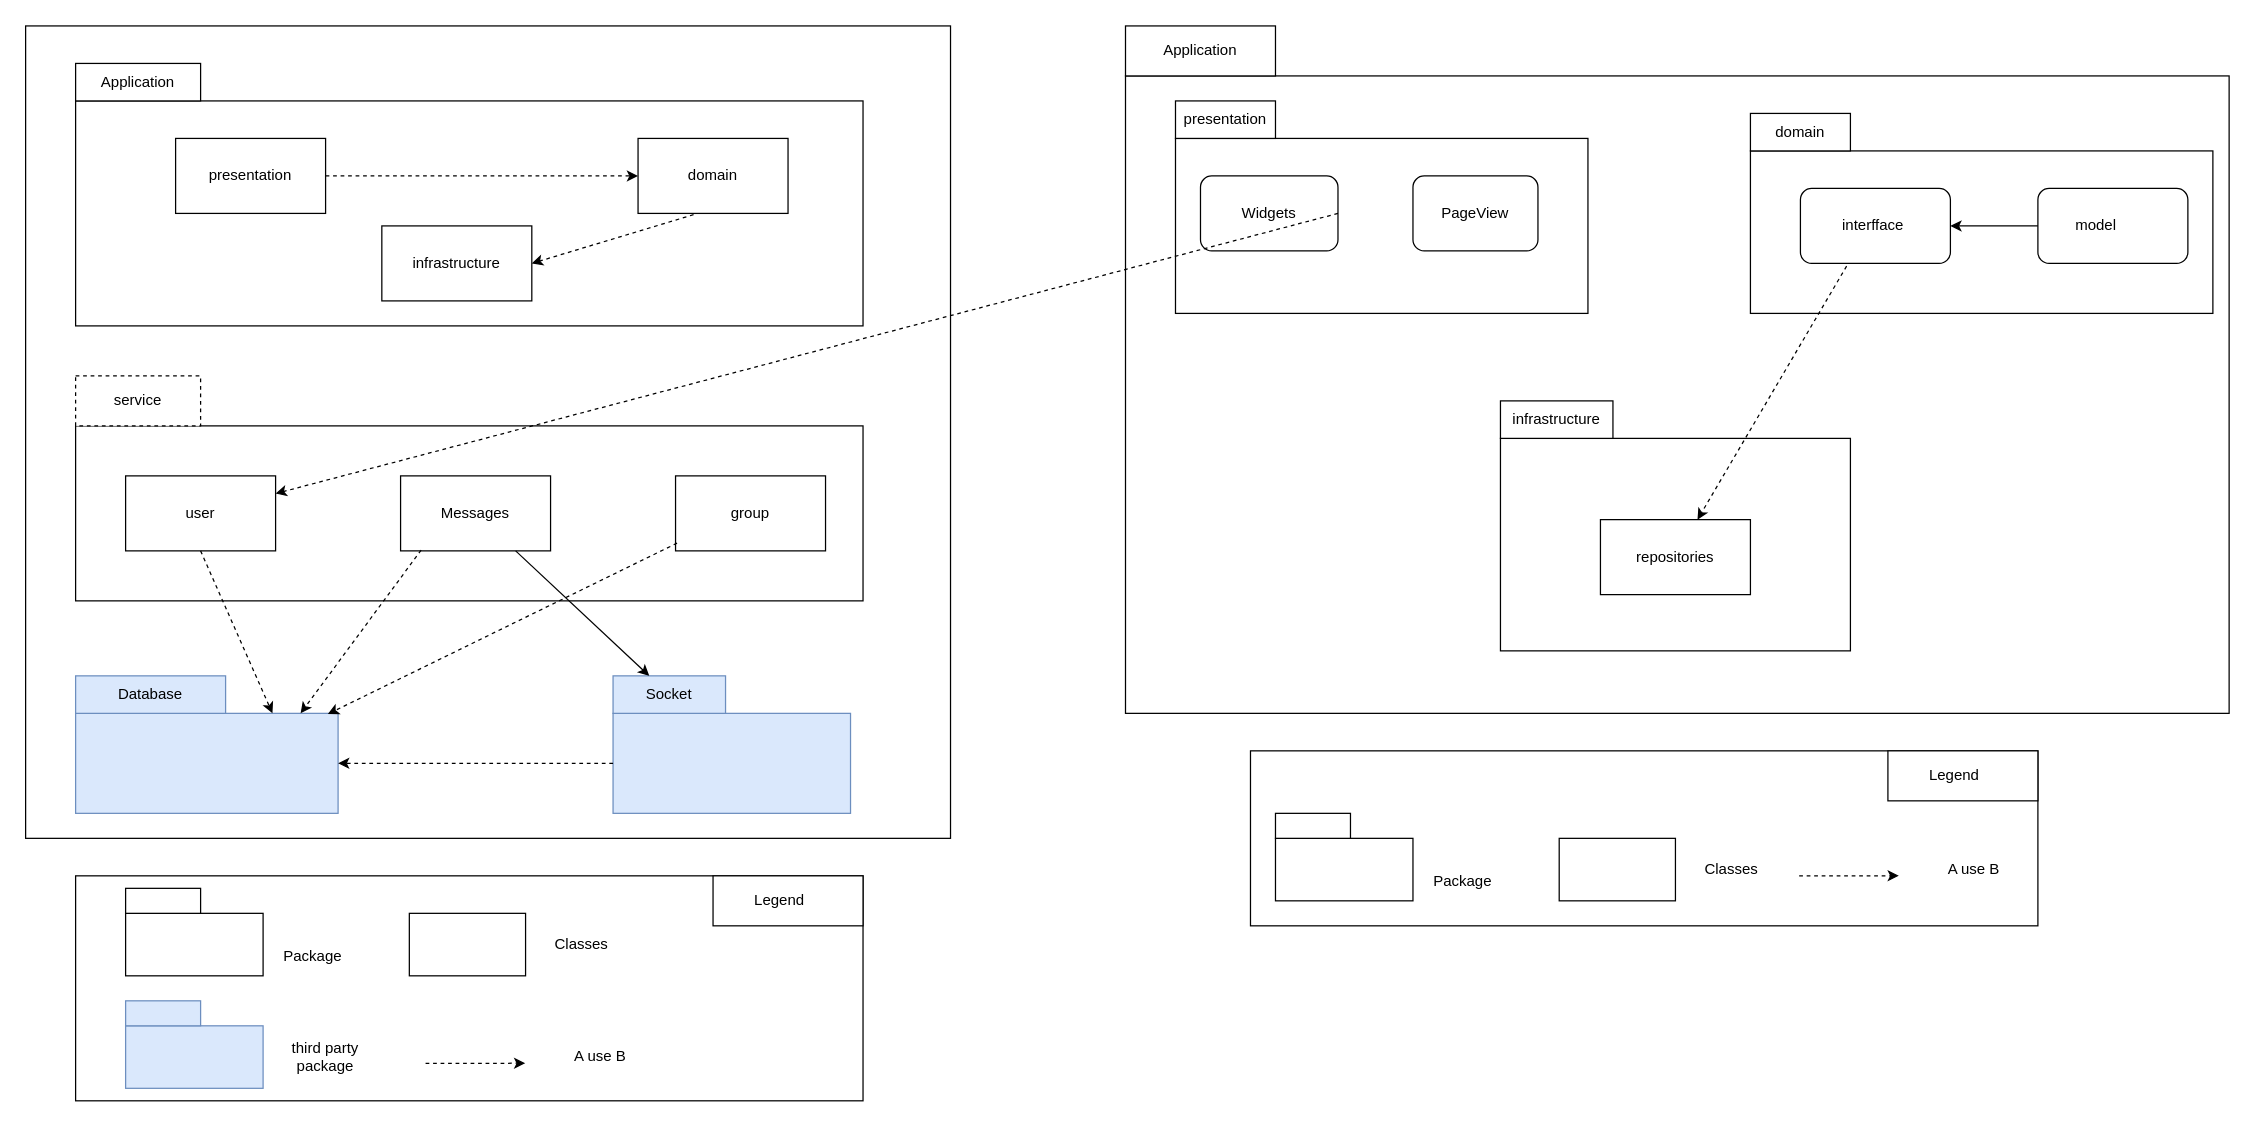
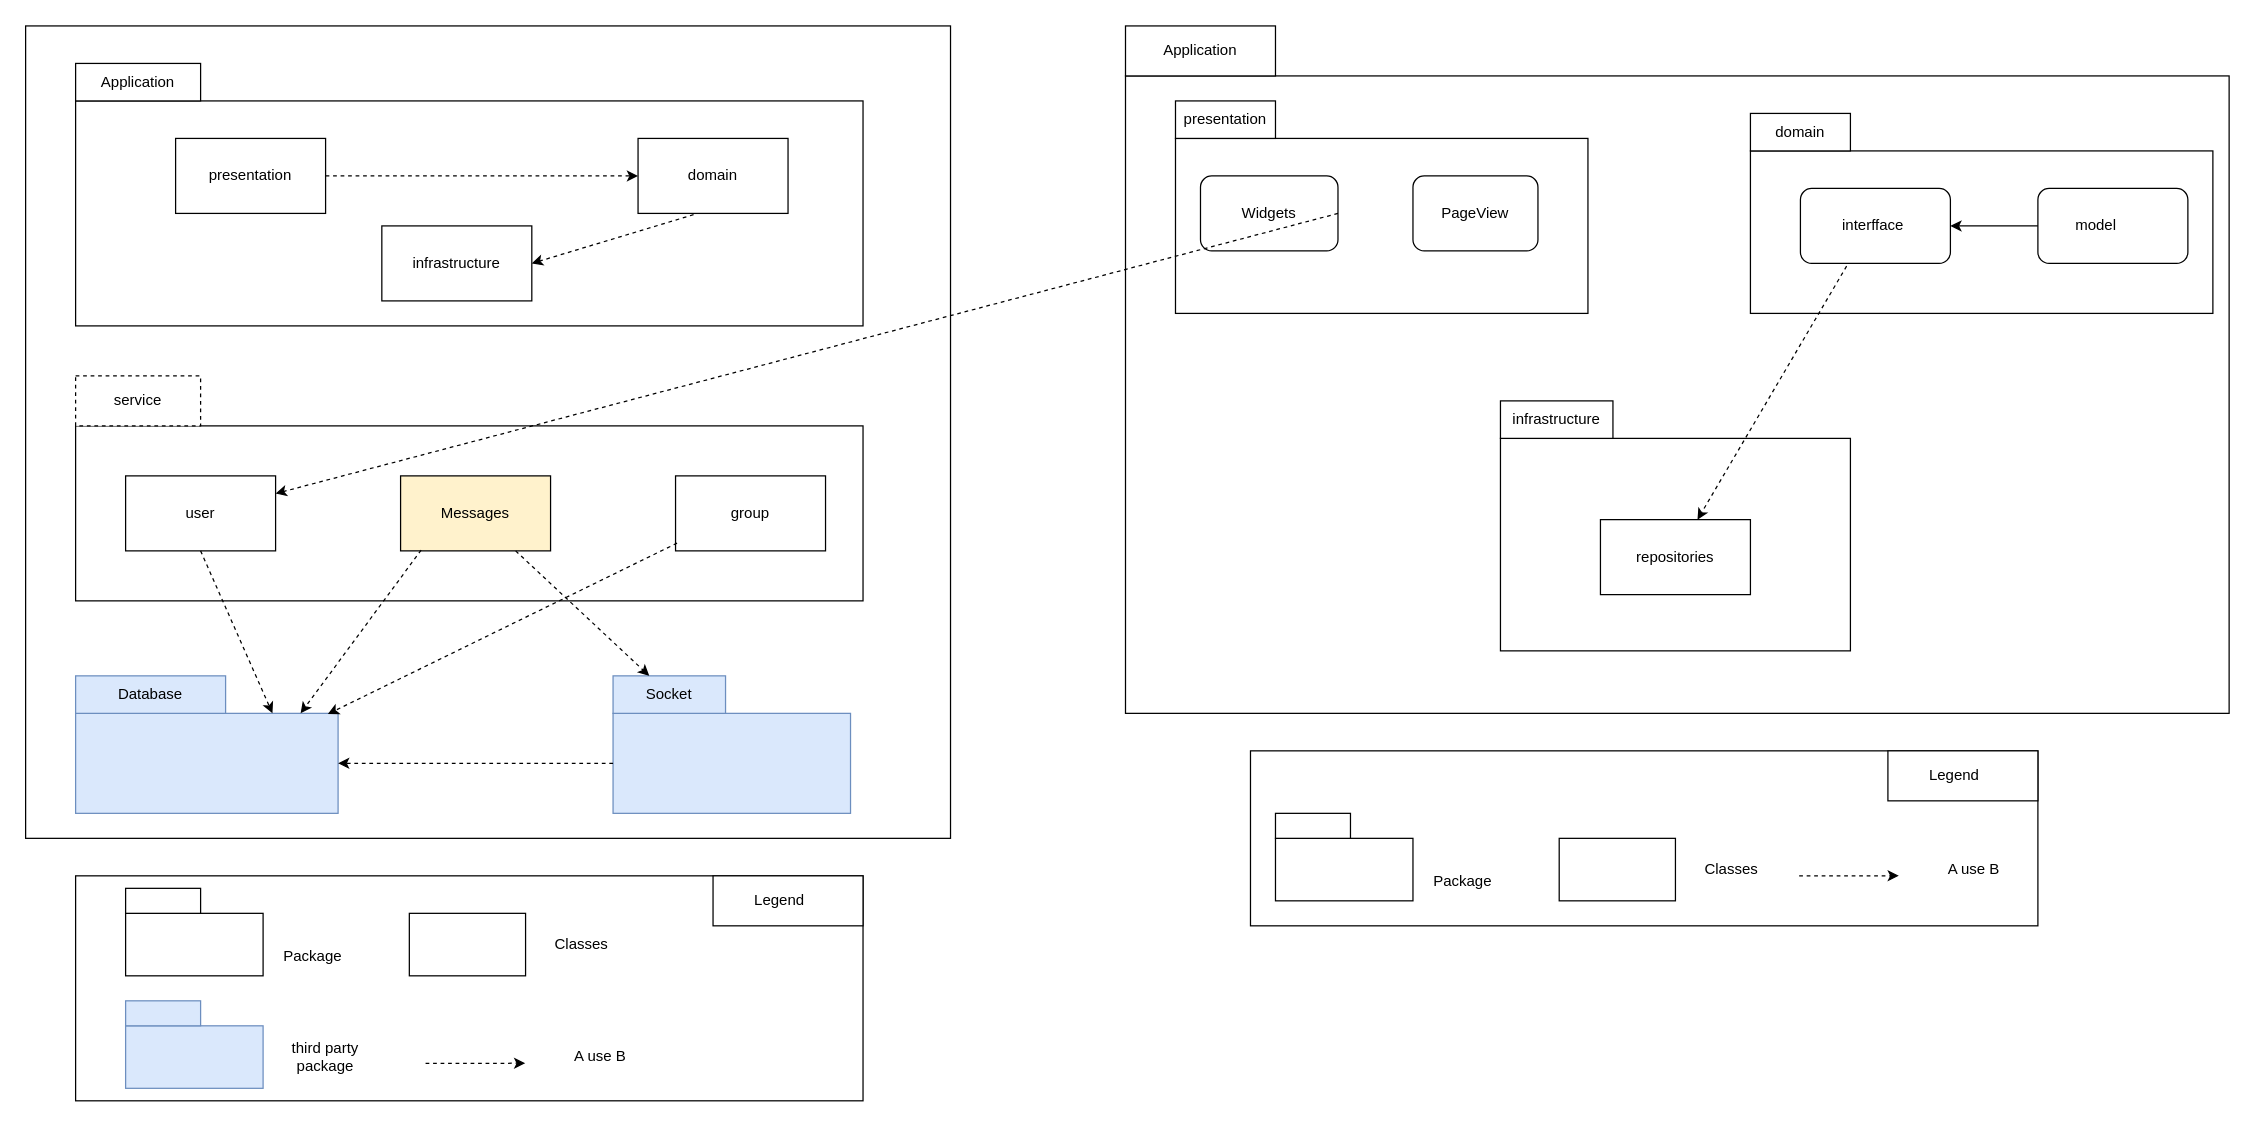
(476, 513) -> (476, 513)
(607, 636) -> (607, 636)
